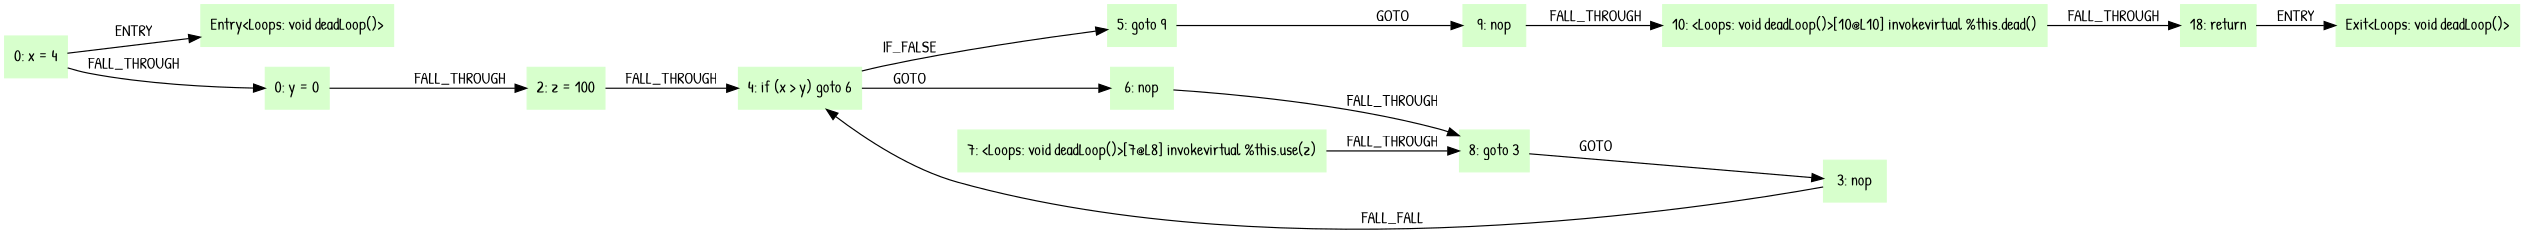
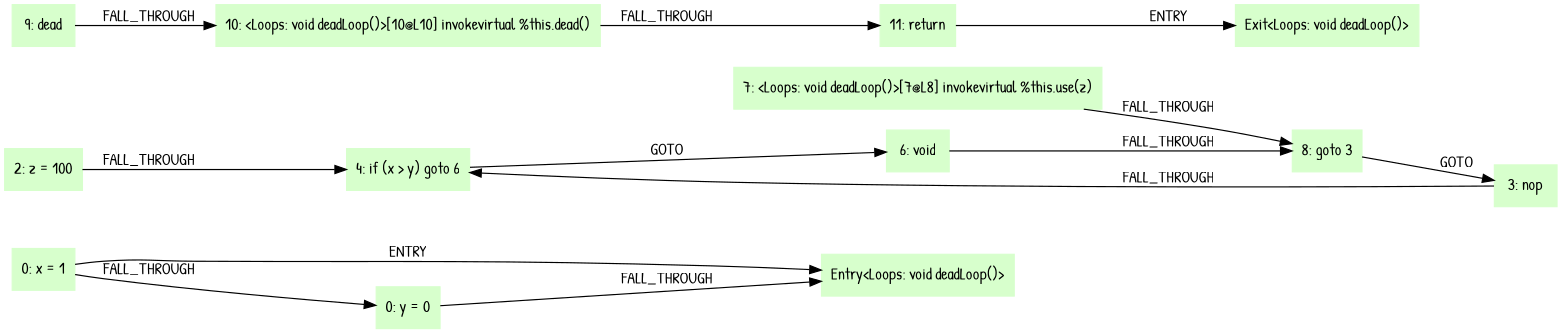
(1142, 26) -> none
(1494, 26) -> (44, 26)
(2218, 26) -> (918, 26)
(36, 57) -> (44, 269)
(422, 88) -> (625, 294)
(1142, 88) -> (918, 151)
(1393, 219) -> (1169, 178)
